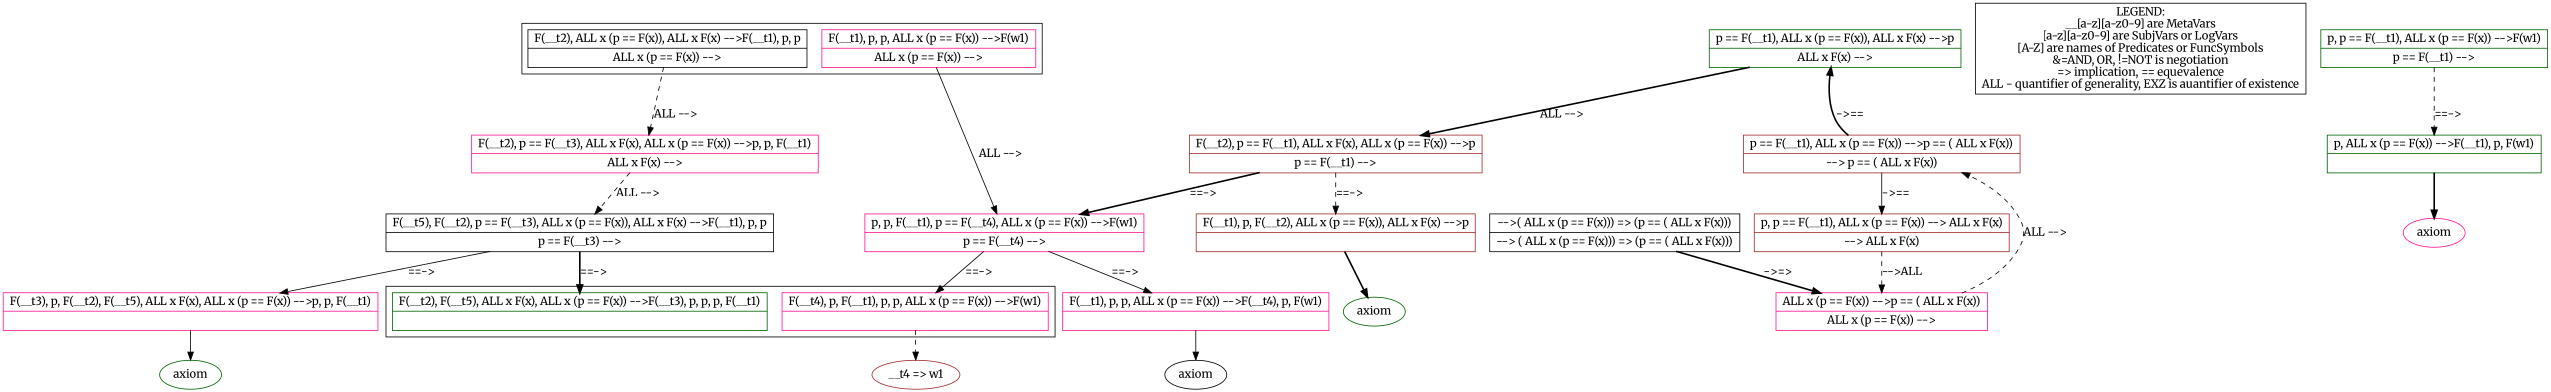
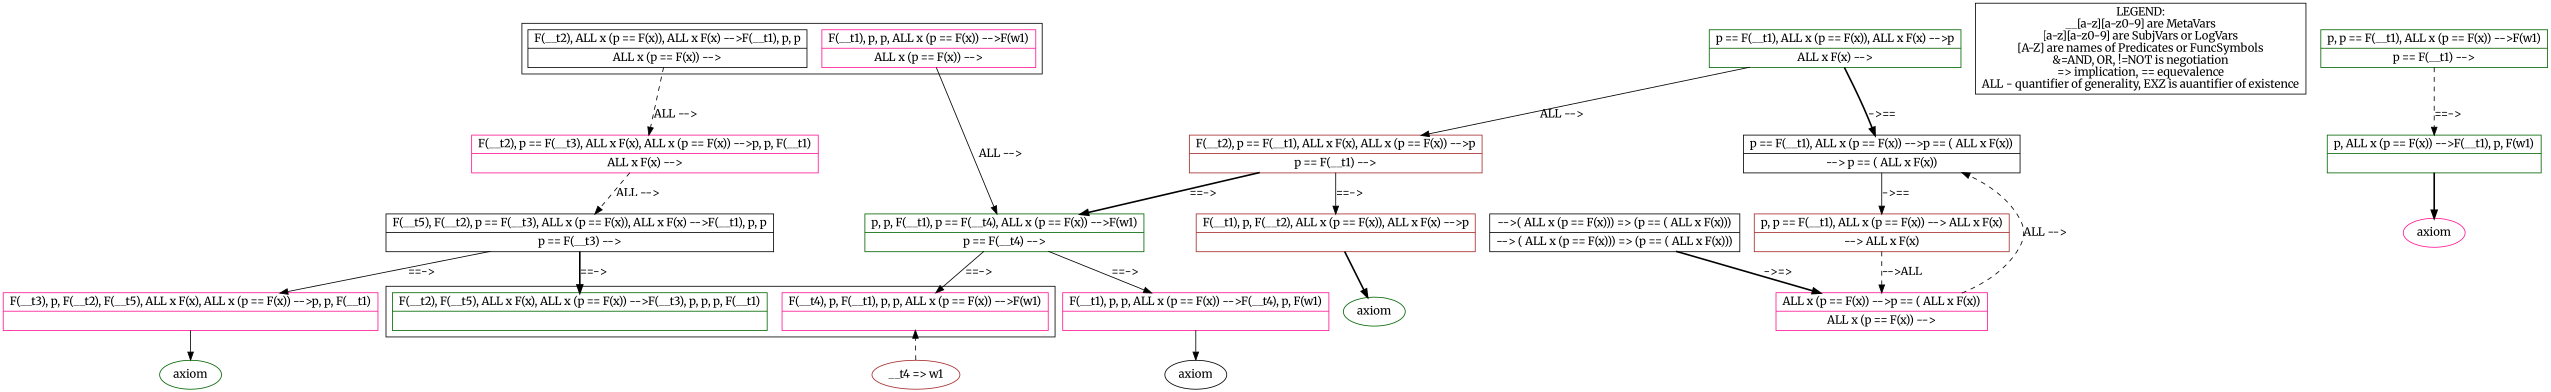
(1589, 100) -> (1589, 100)
(1831, 108) -> (1859, 97)
(1882, 154) -> (1882, 154)
(1336, 189) -> (1336, 189)
(1004, 233) -> (1004, 233)
(916, 342) -> (916, 349)
